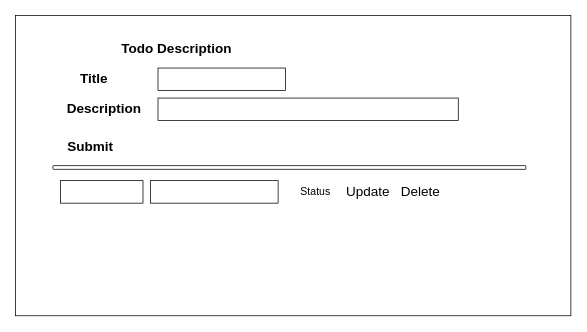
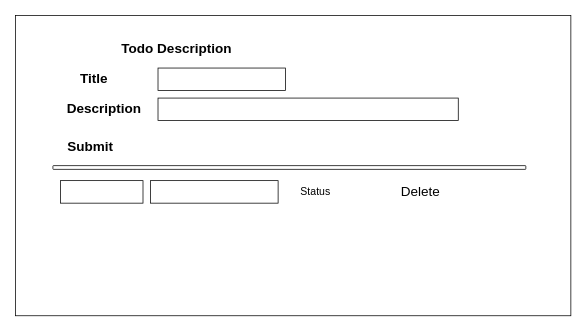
(368, 192) -> none
